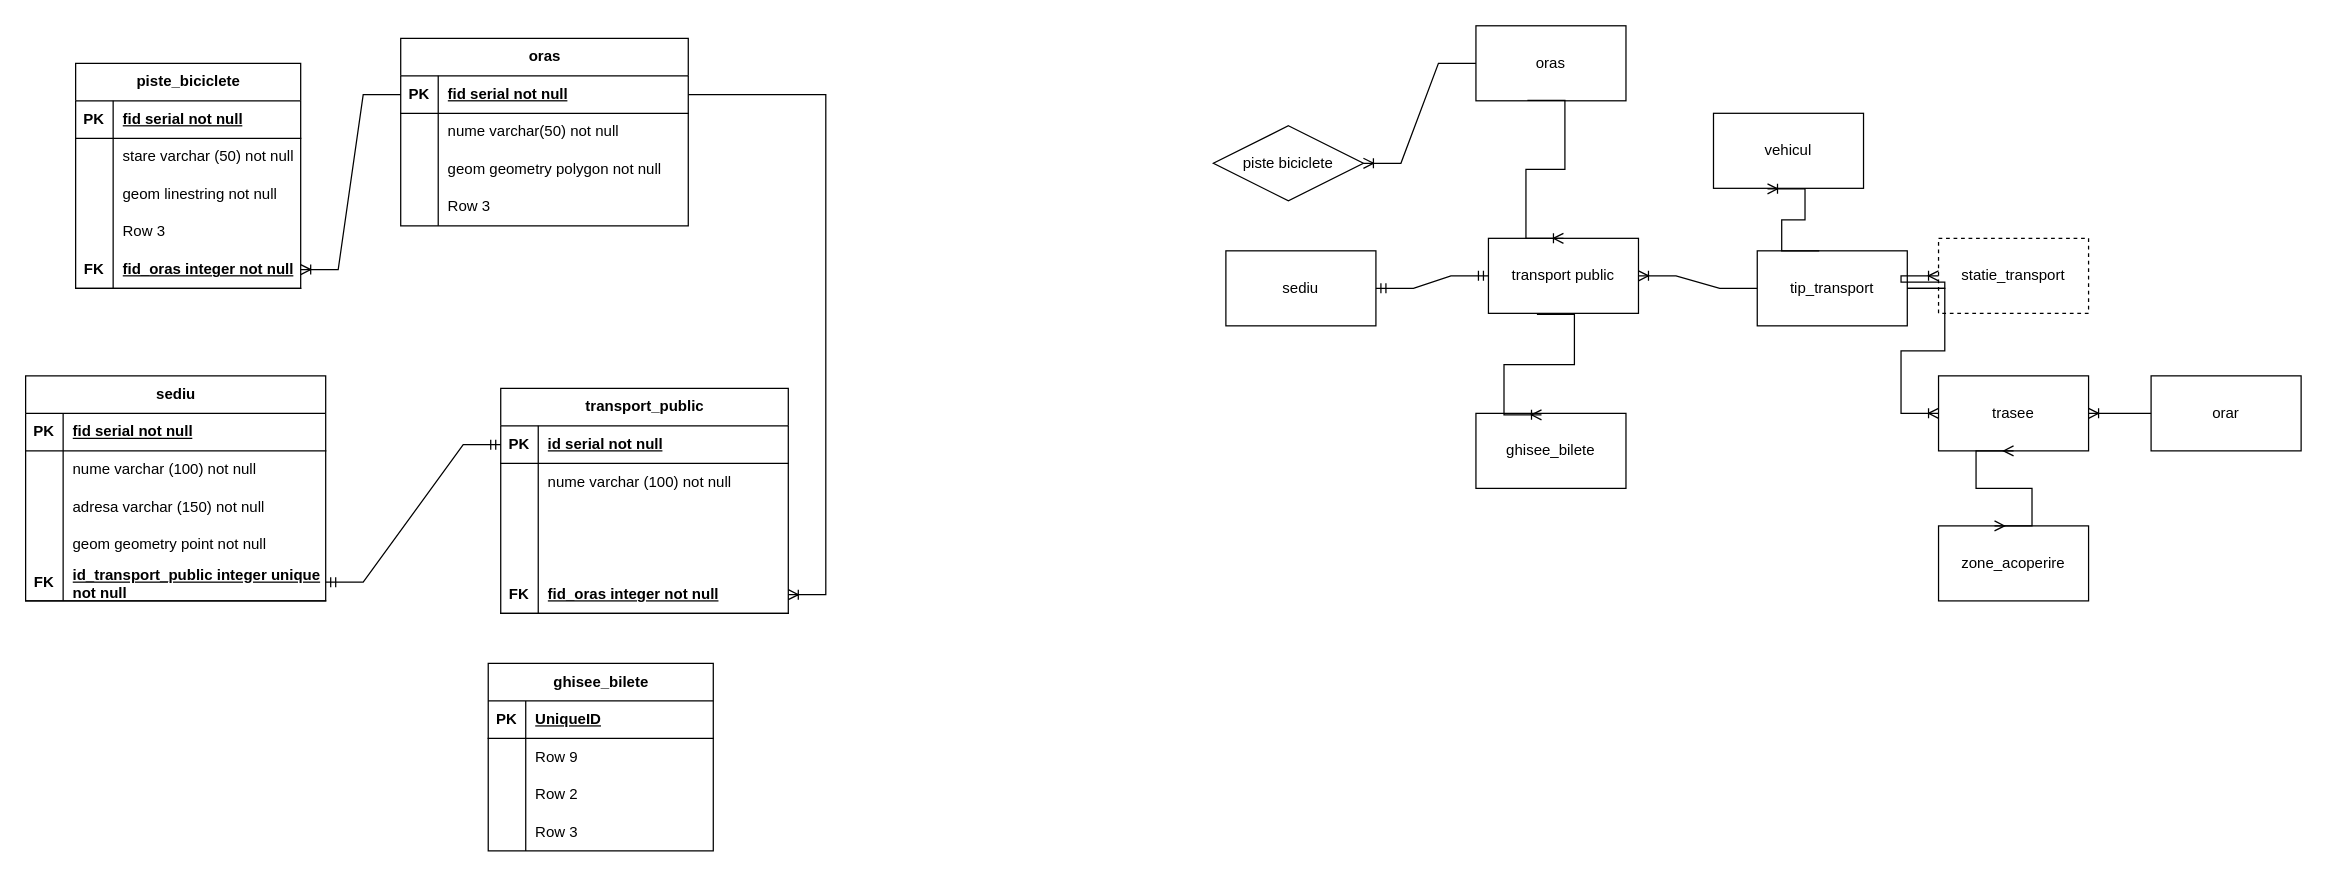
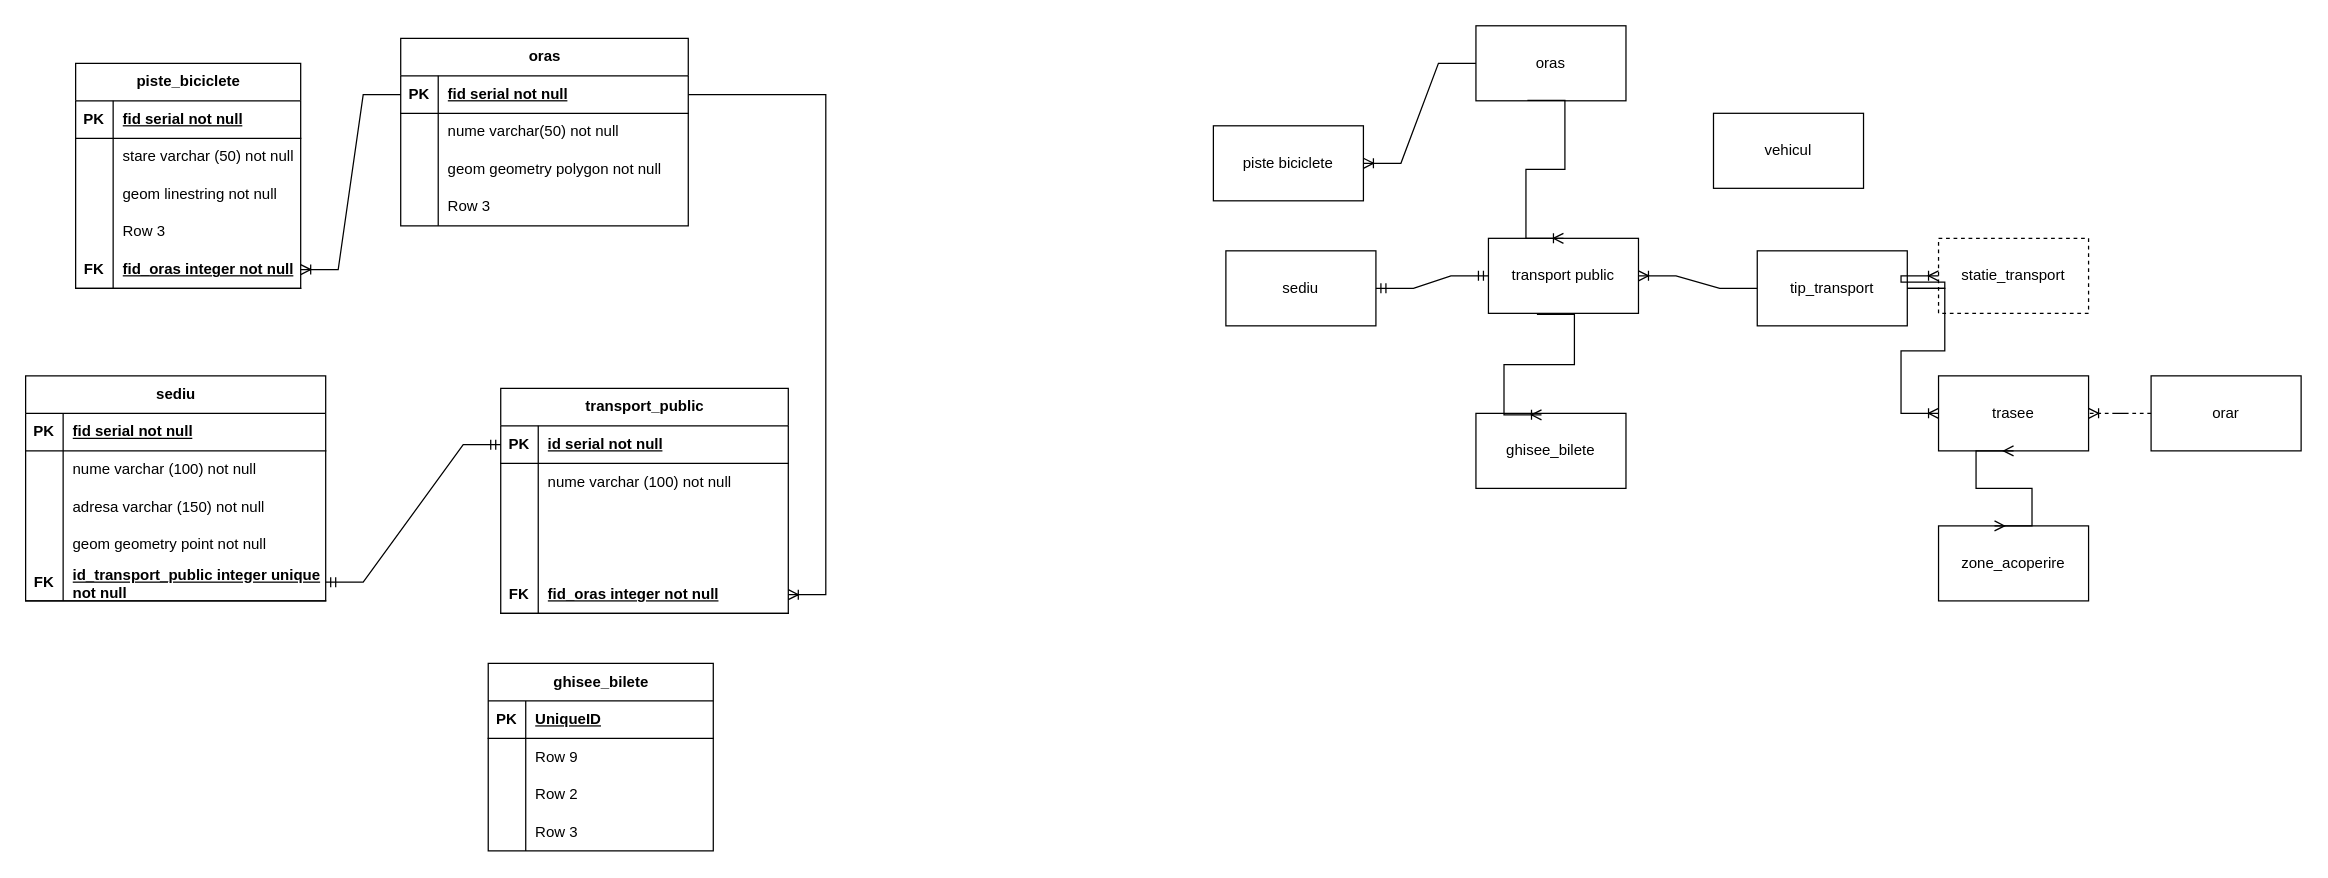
(1288, 163) -> (1288, 163)
(1805, 213) -> none
(2101, 413) -> (2101, 413)
